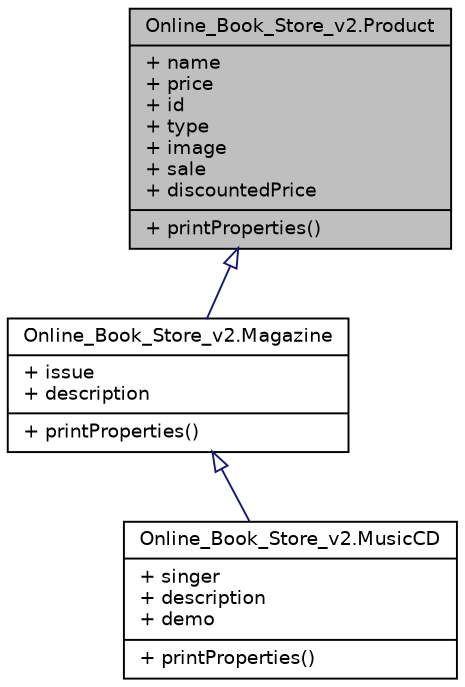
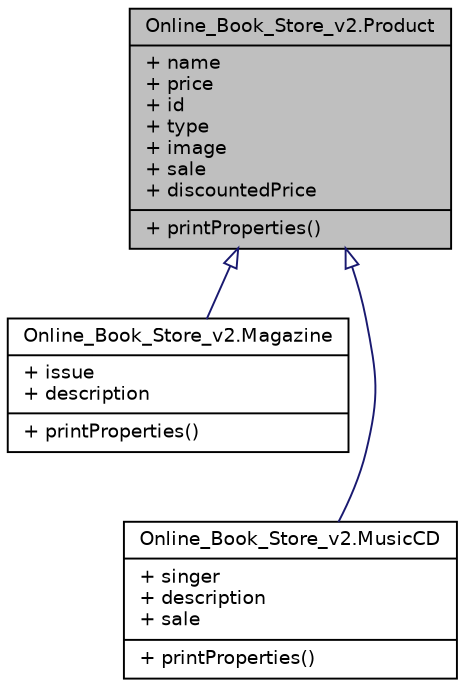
(236, 496) -> (375, 396)
(178, 620) -> (170, 620)
